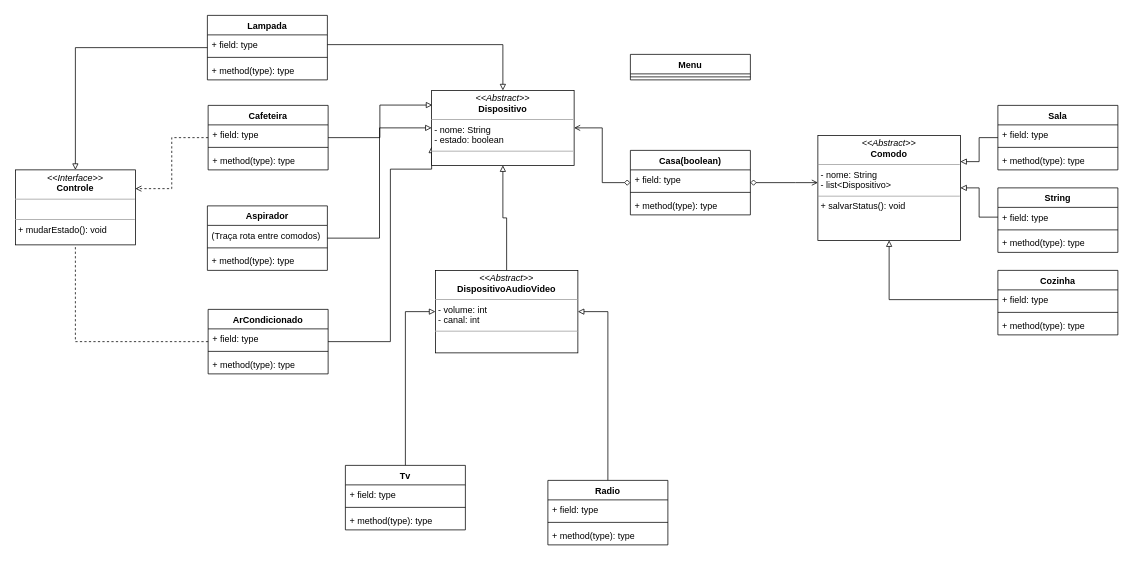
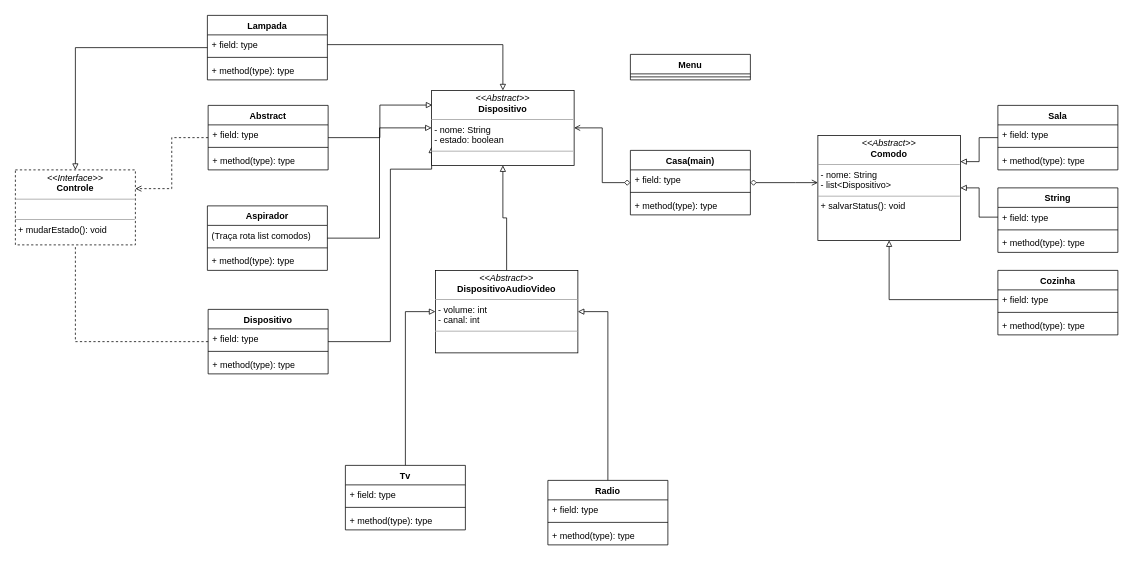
(268, 116) -> (268, 116)
(690, 161) -> (690, 161)
(75, 207) -> (75, 207)
(268, 241) -> (268, 241)
(268, 320) -> (268, 320)
